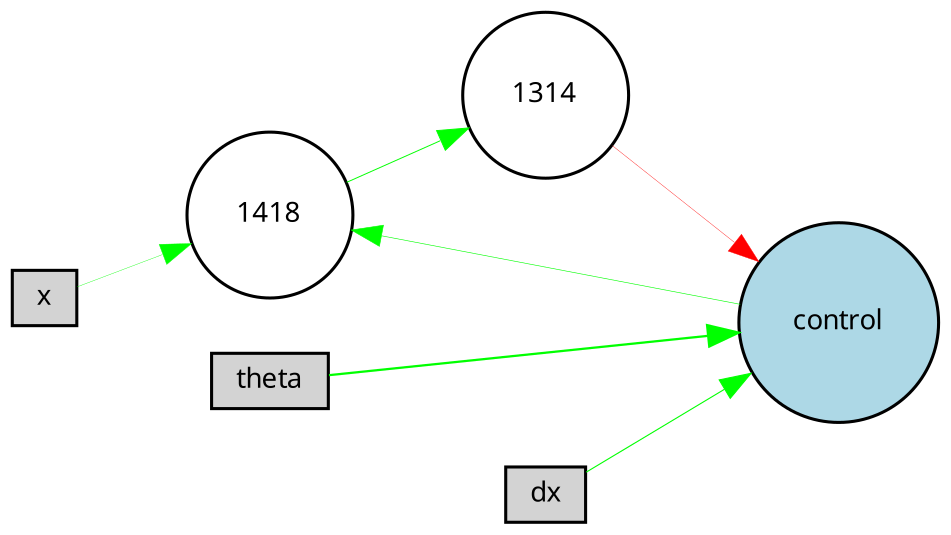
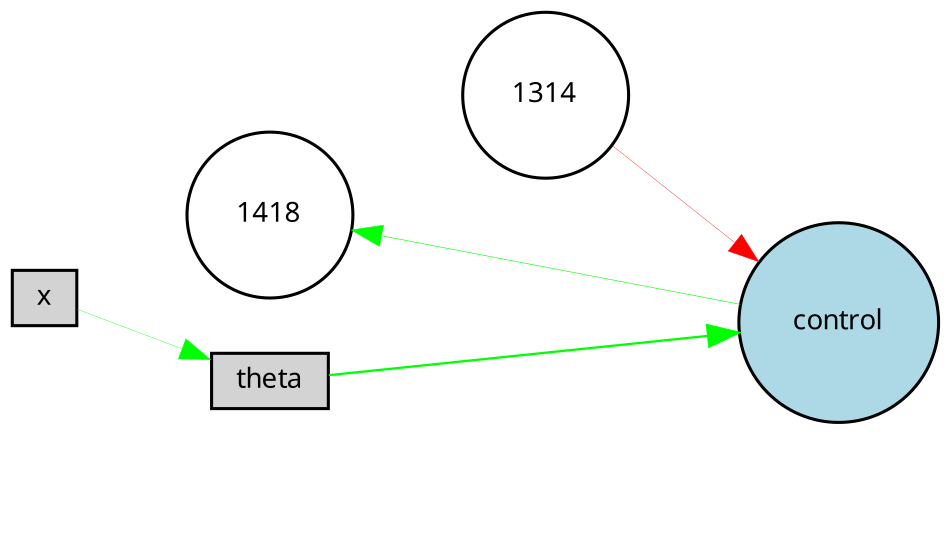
(393, 162) -> none
(120, 271) -> (129, 329)
(546, 495) -> none
